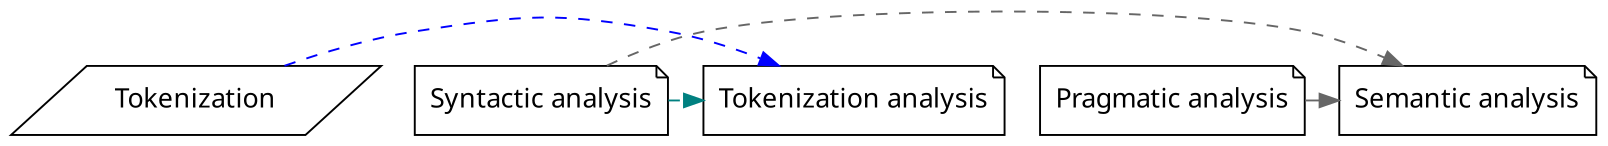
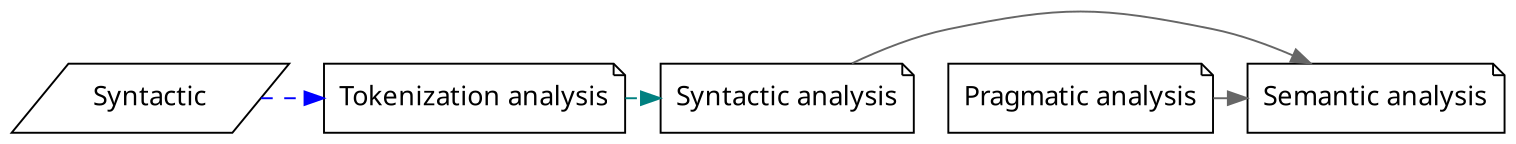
(995, 12) -> (1072, 12)
(196, 100) -> (150, 98)
(676, 100) -> (633, 98)
